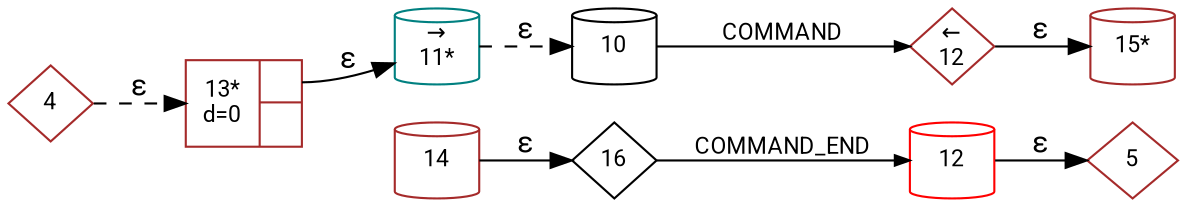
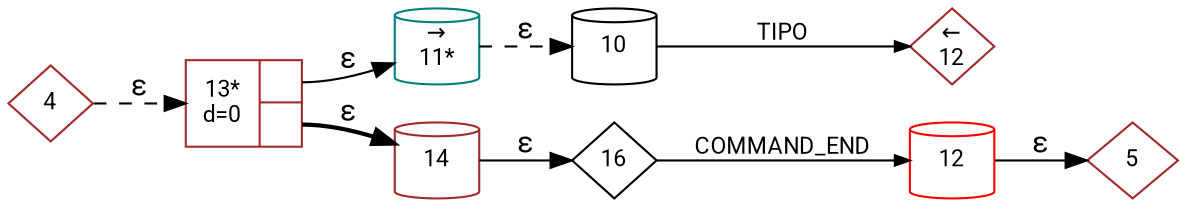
(783, 34) -> (783, 34)
(1133, 46) -> none
none -> (338, 128)
